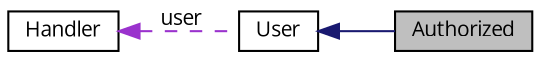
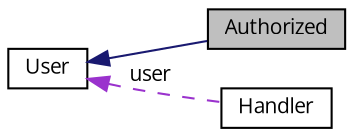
(189, 31) -> (164, 94)
